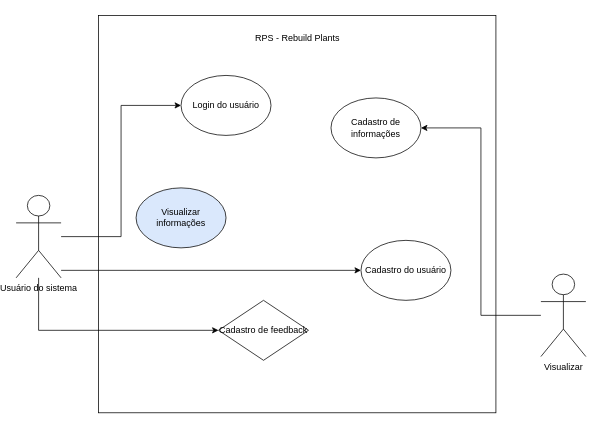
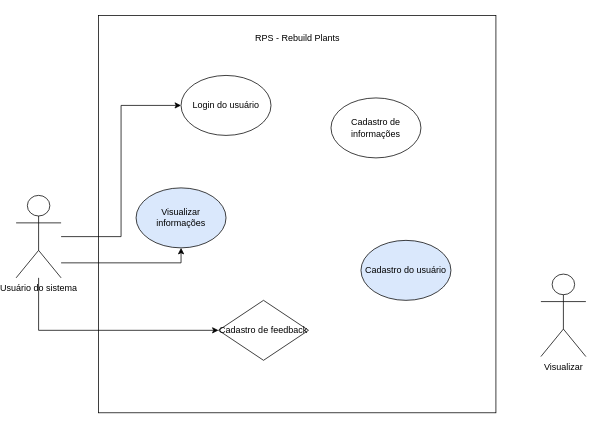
none -> (181, 260)
(208, 270) -> none
(406, 270) -> (406, 270)
(510, 315) -> none
